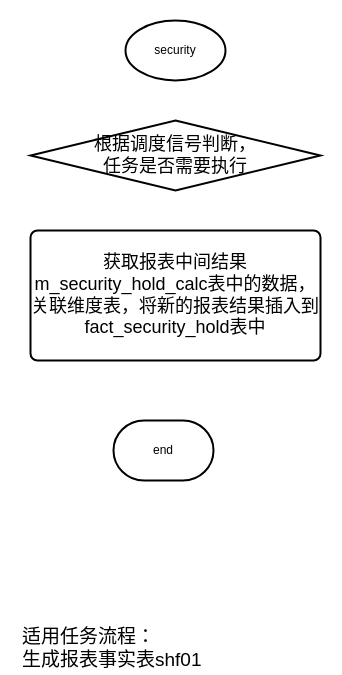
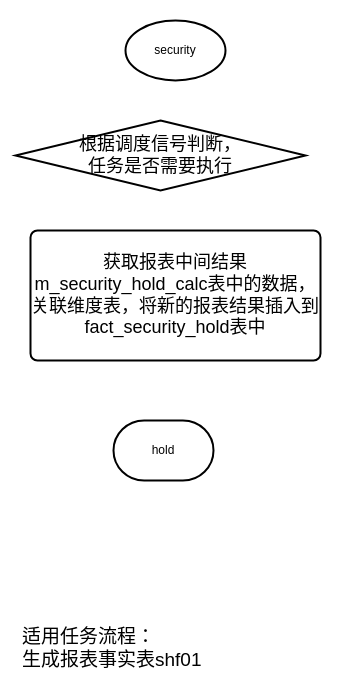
(176, 156) -> (161, 156)
(164, 451) -> (164, 451)
